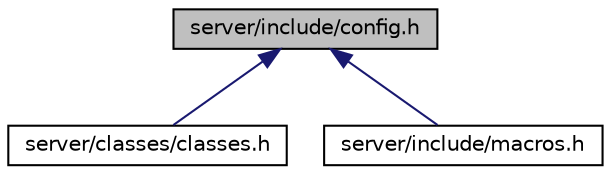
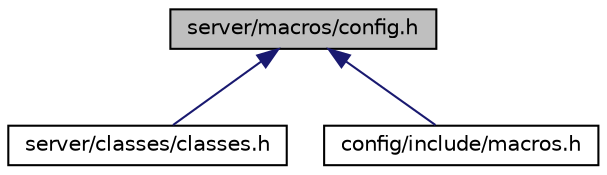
(305, 29) -> (303, 29)
(463, 145) -> (461, 145)
